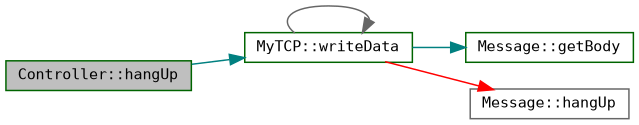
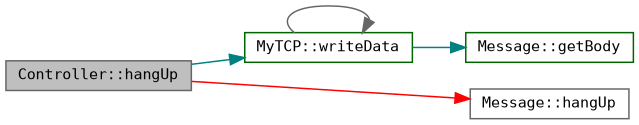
(432, 74) -> (323, 90)
(99, 76) -> (99, 76)
